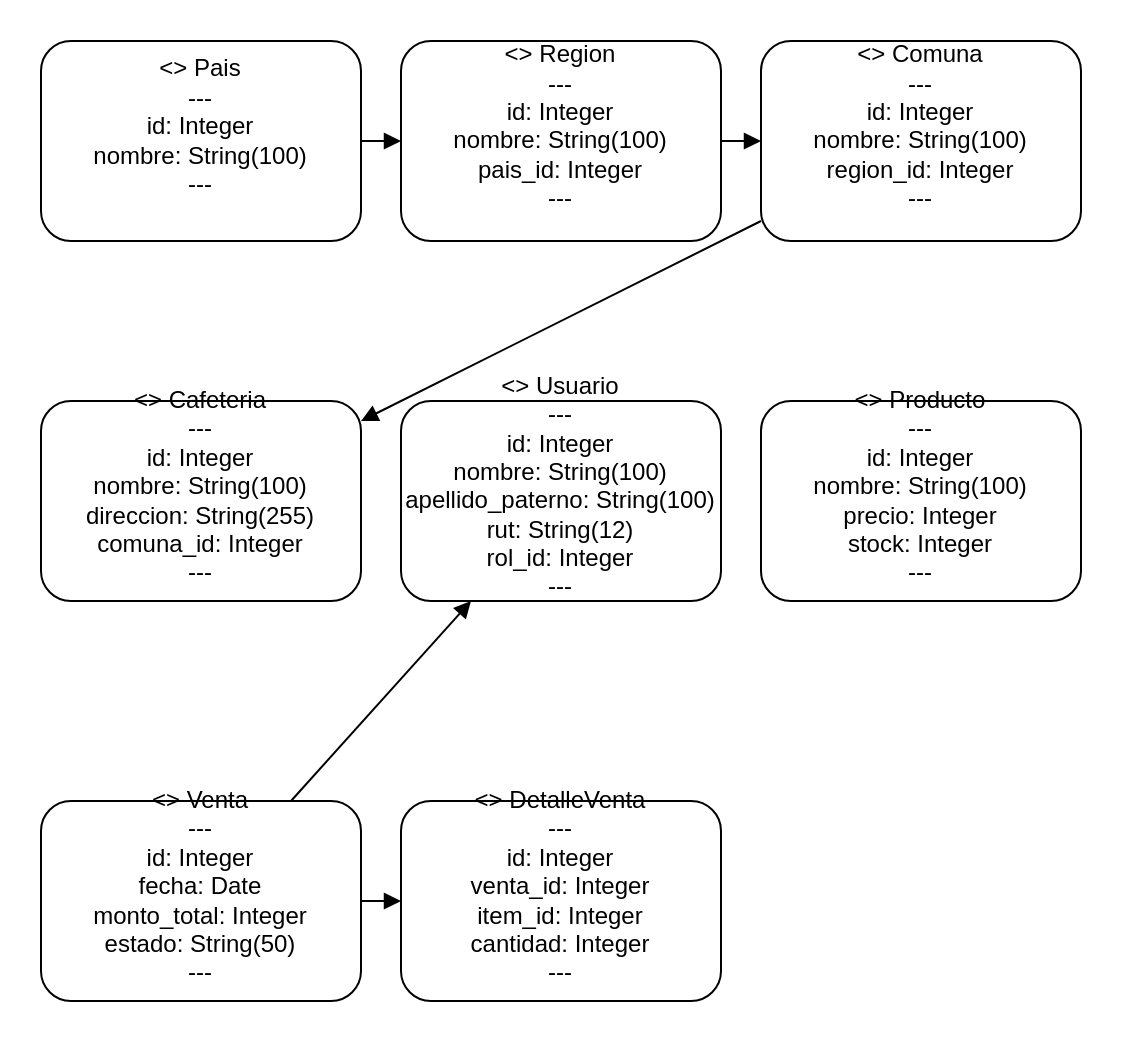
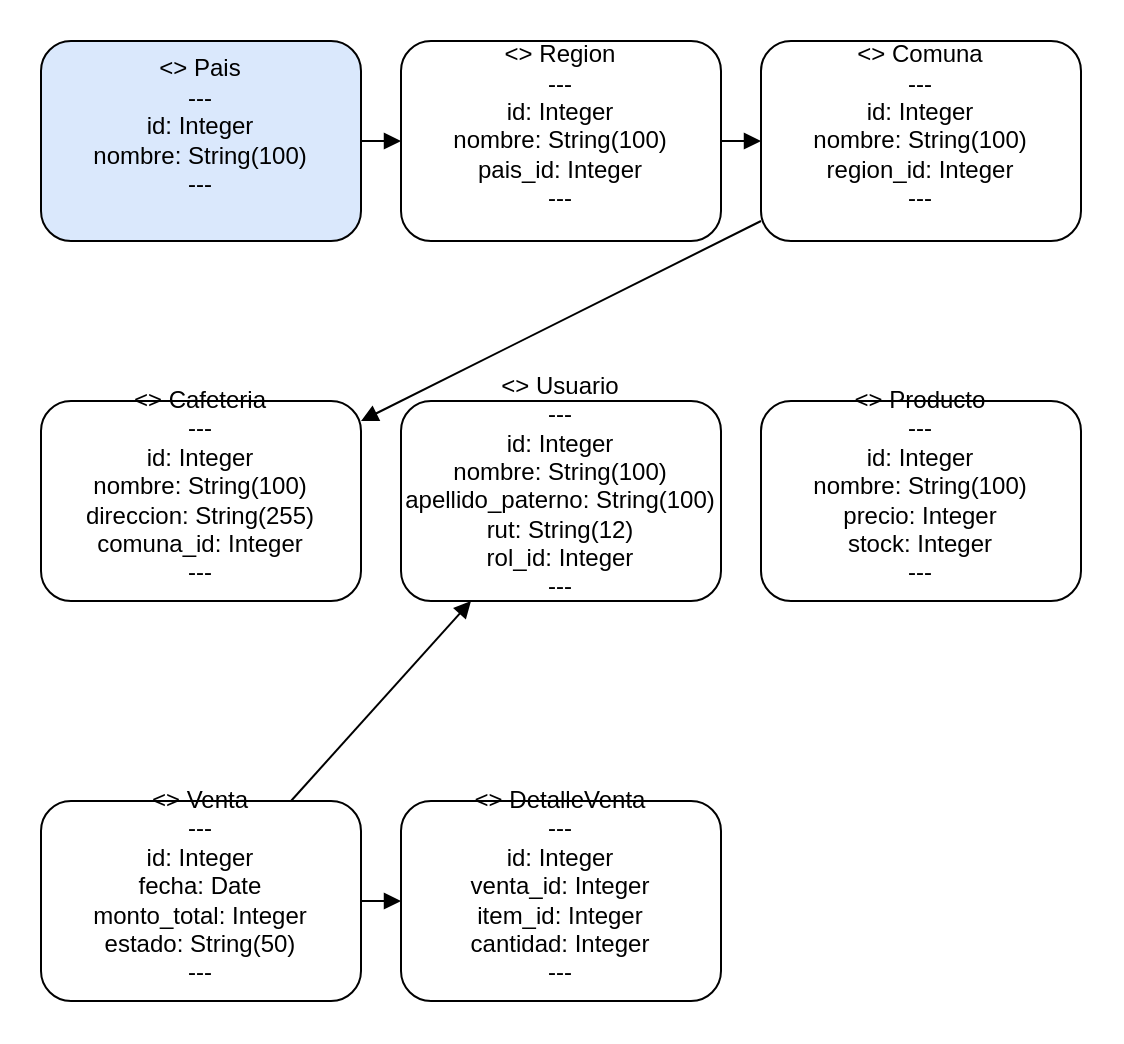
(201, 141) -> (201, 141)
